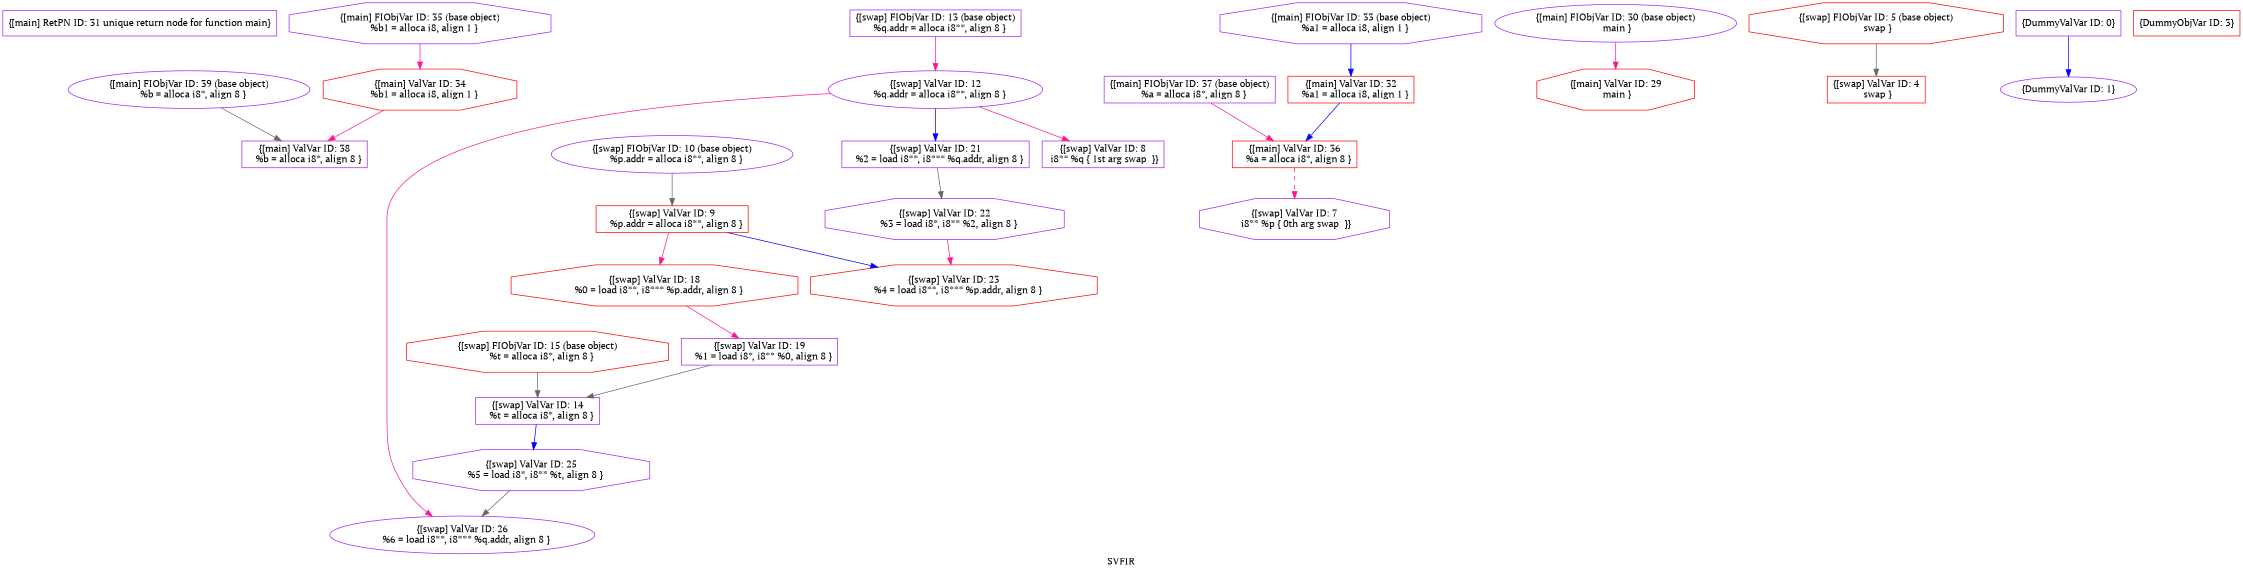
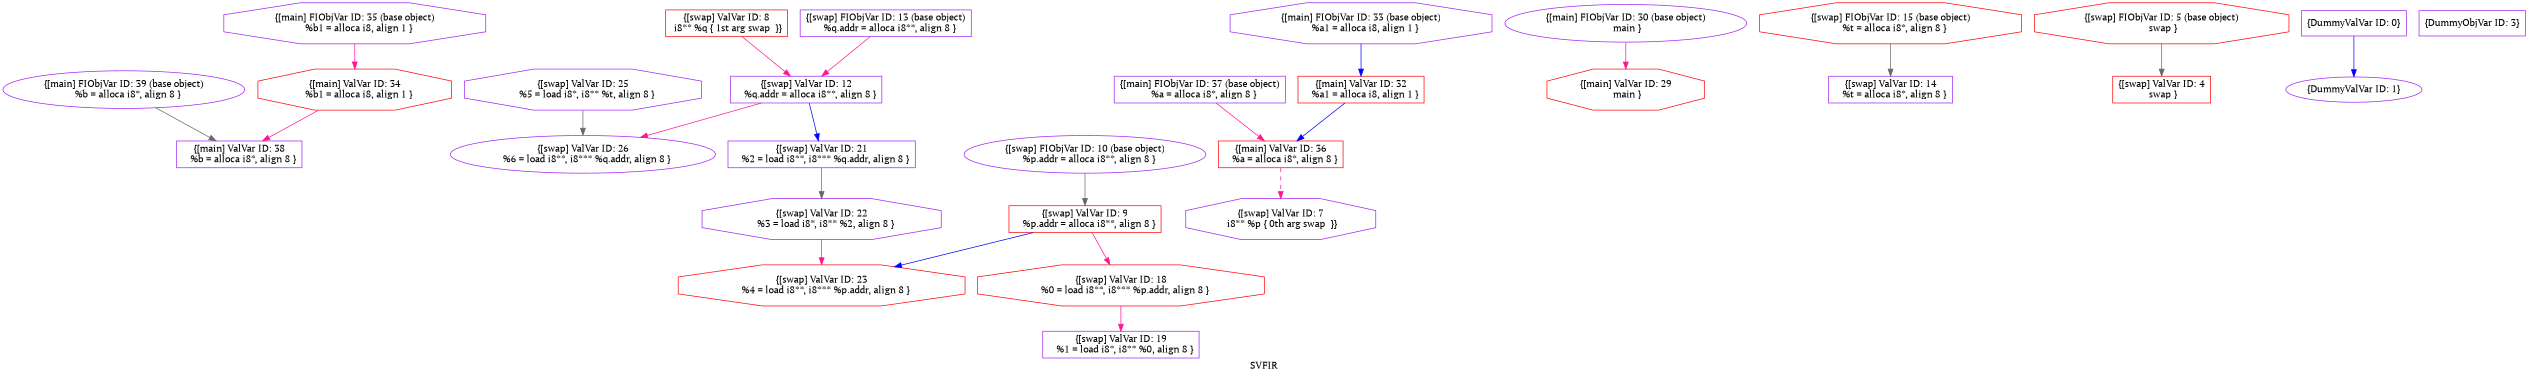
(140, 23) -> none
(2187, 23) -> (2472, 23)
(935, 90) -> (806, 90)
(1021, 123) -> (764, 54)
(1103, 154) -> (727, 23)
(652, 380) -> none
(535, 434) -> none
